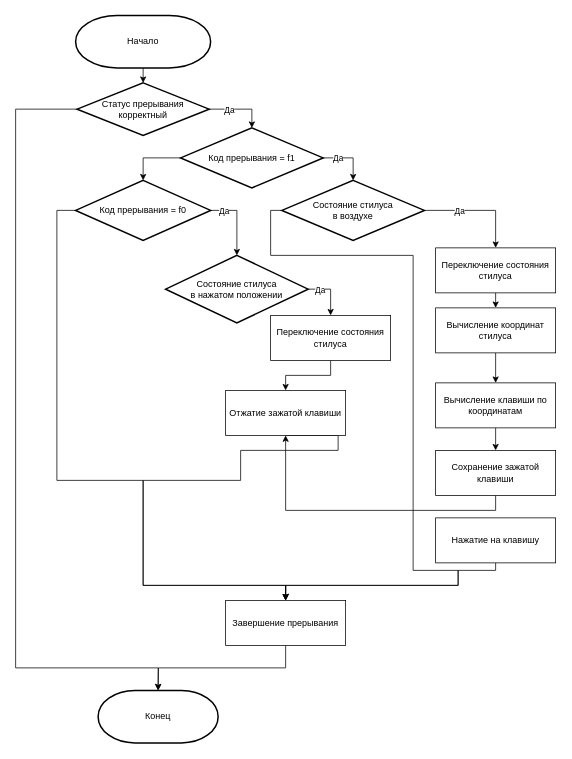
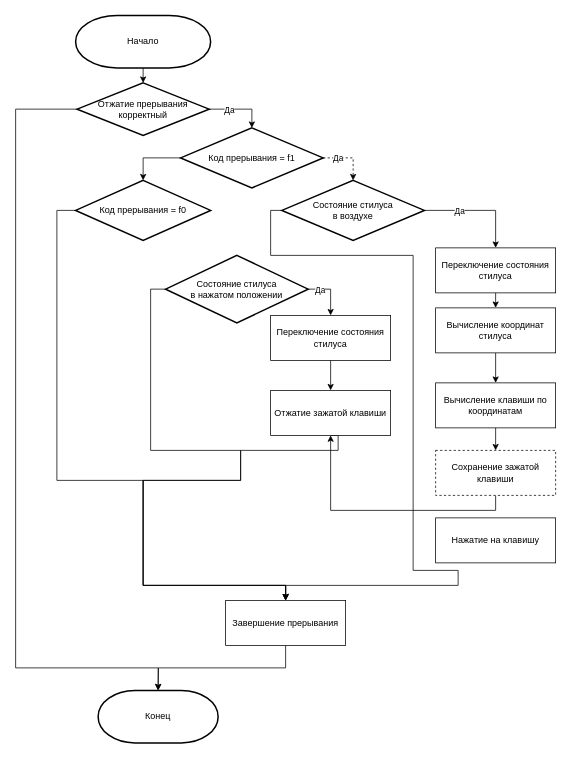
(143, 109) -> (143, 109)
(353, 159) -> (353, 159)
(225, 210) -> none
none -> (150, 406)
(285, 413) -> (330, 413)
(495, 473) -> (495, 473)
(481, 570) -> none
